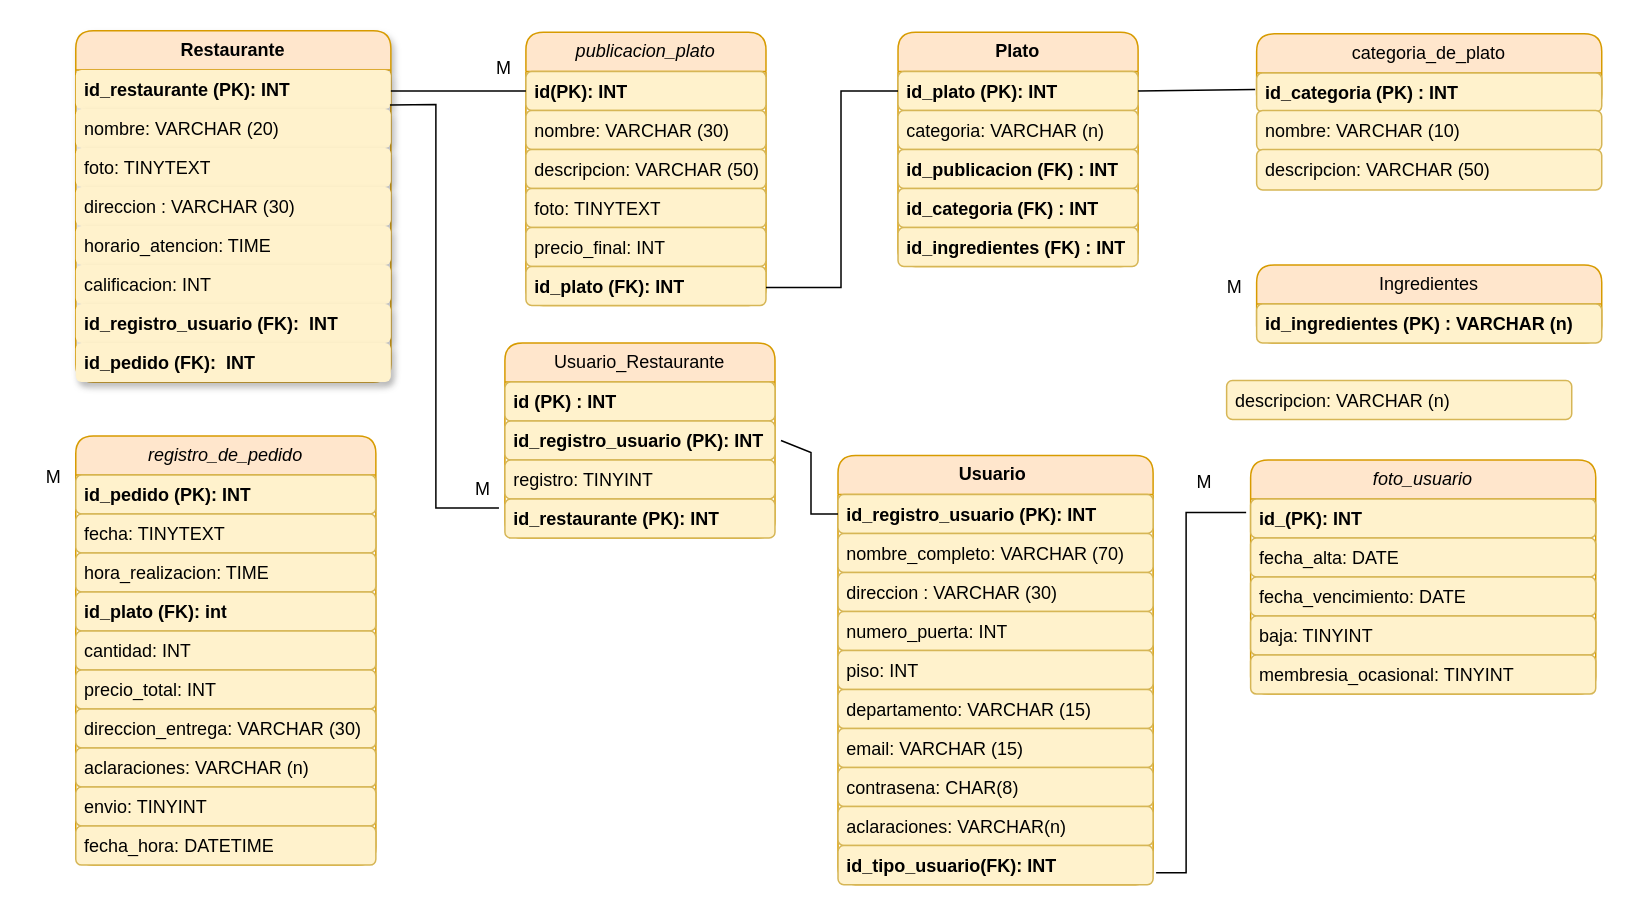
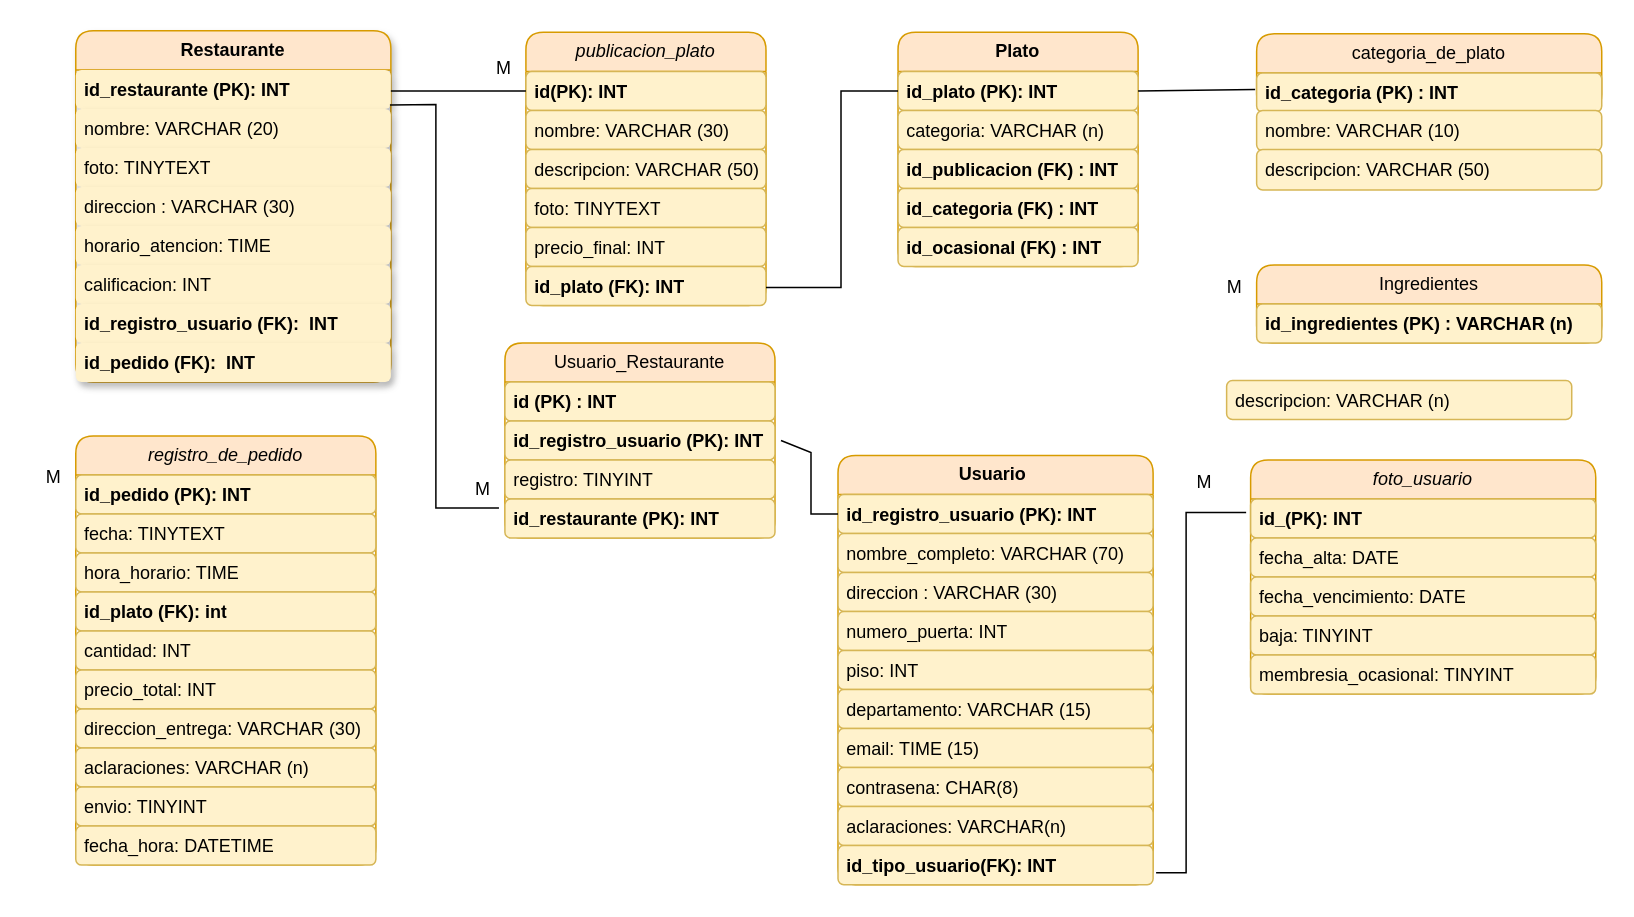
(1019, 259) -> (1006, 249)
(184, 574) -> (168, 574)
(931, 750) -> (916, 750)
